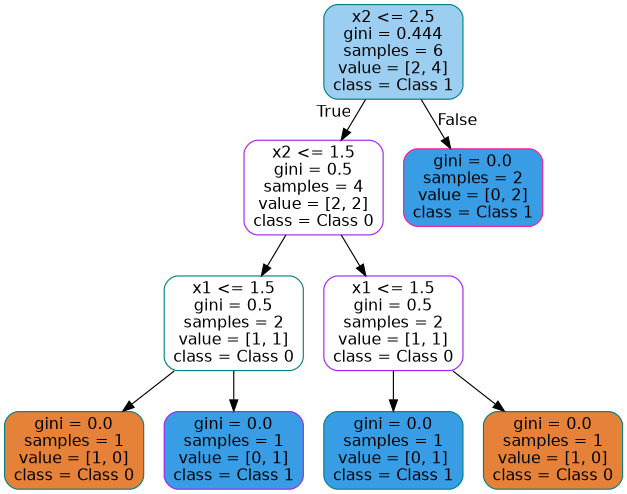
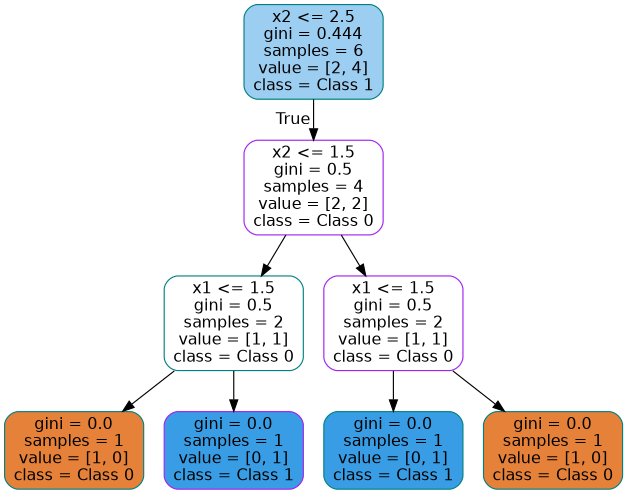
(473, 188) -> none
